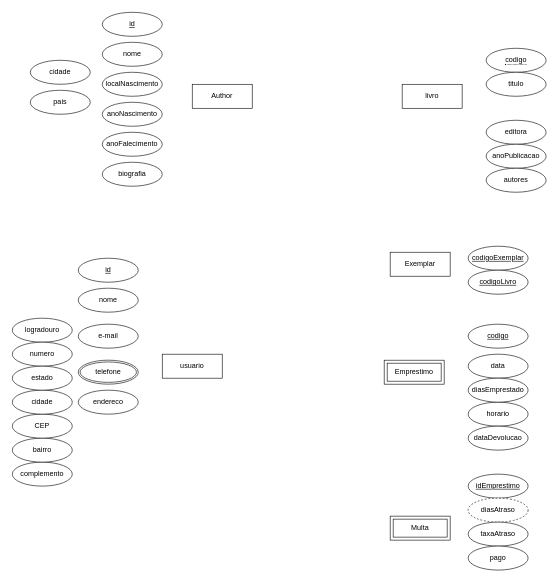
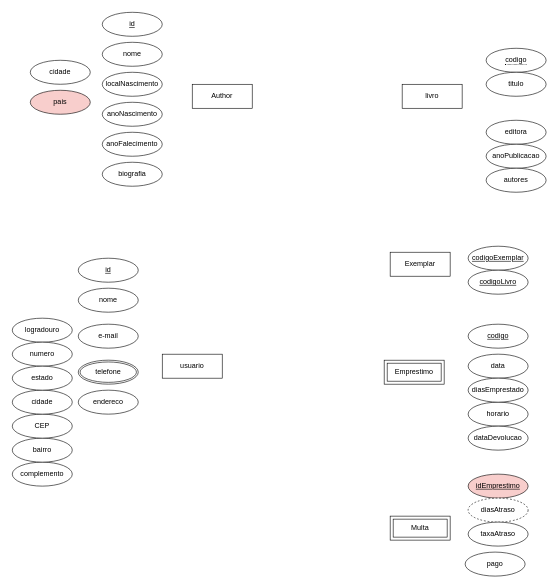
(60, 102) -> (60, 102)
(498, 486) -> (498, 486)
(498, 558) -> (495, 564)
